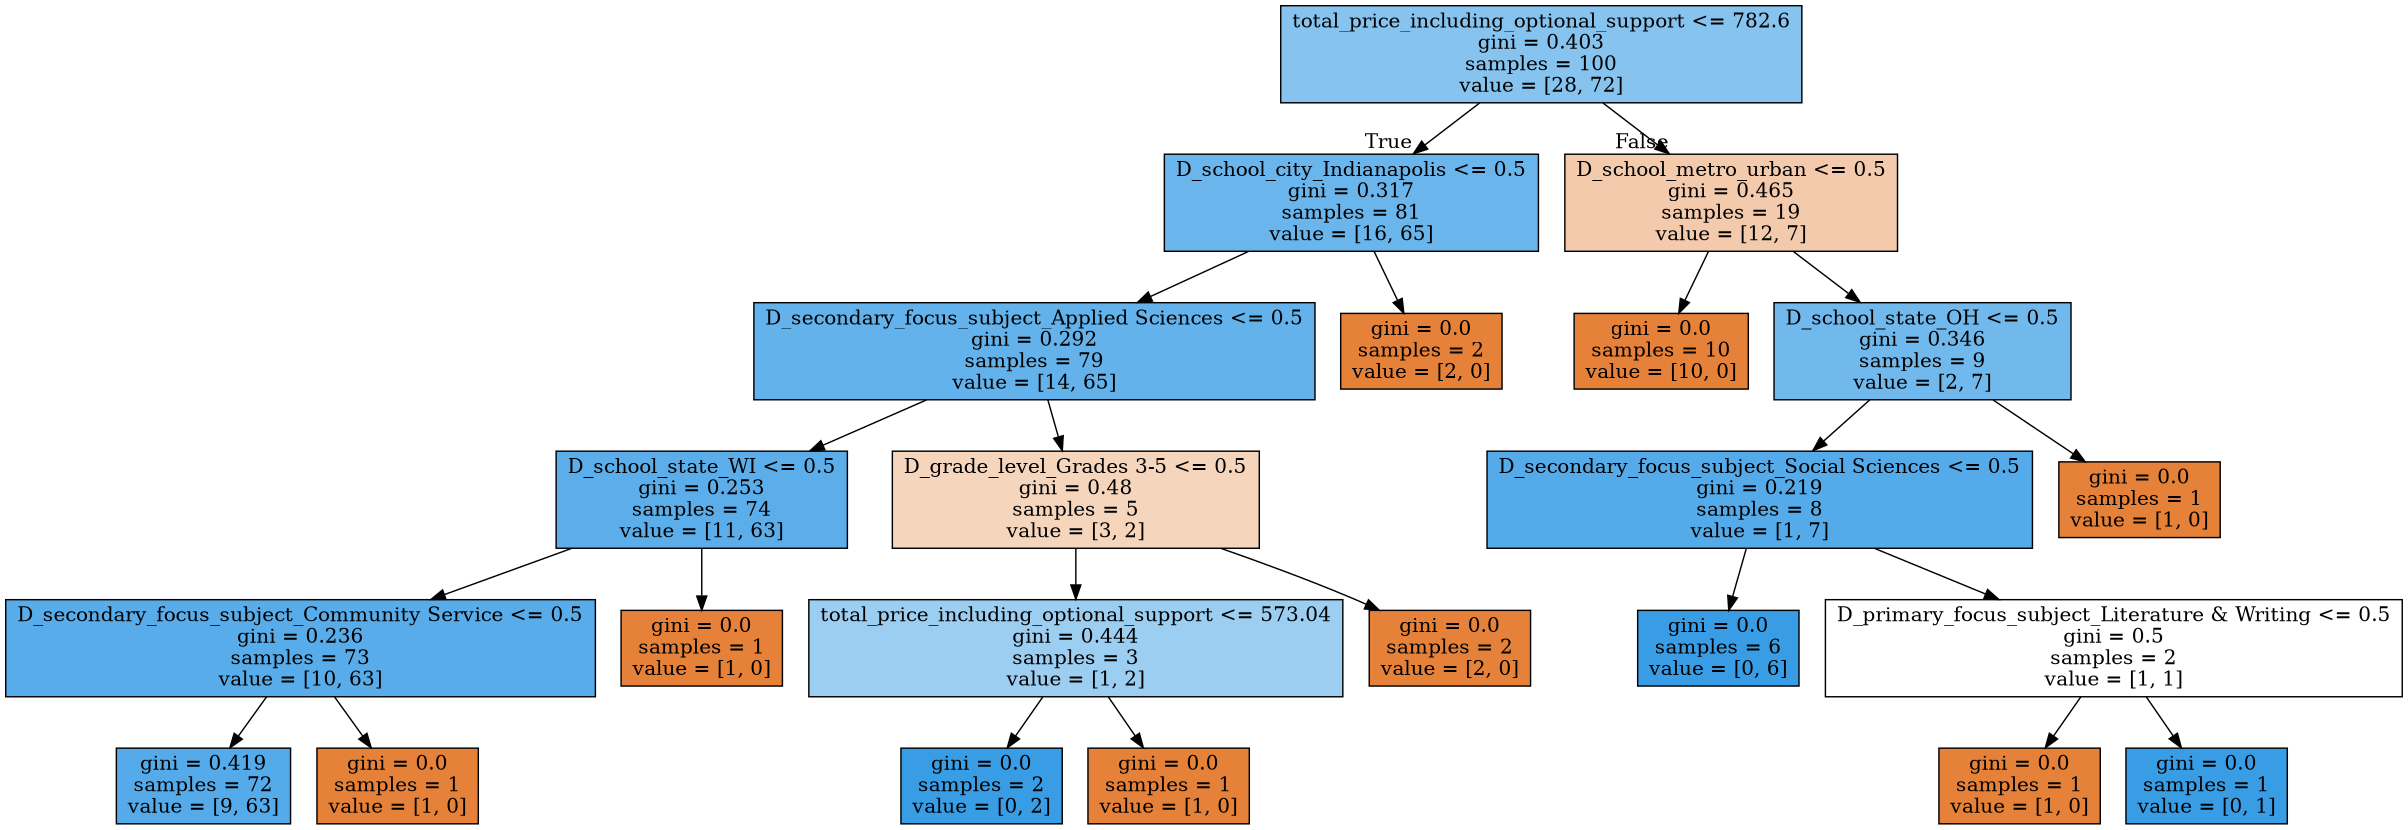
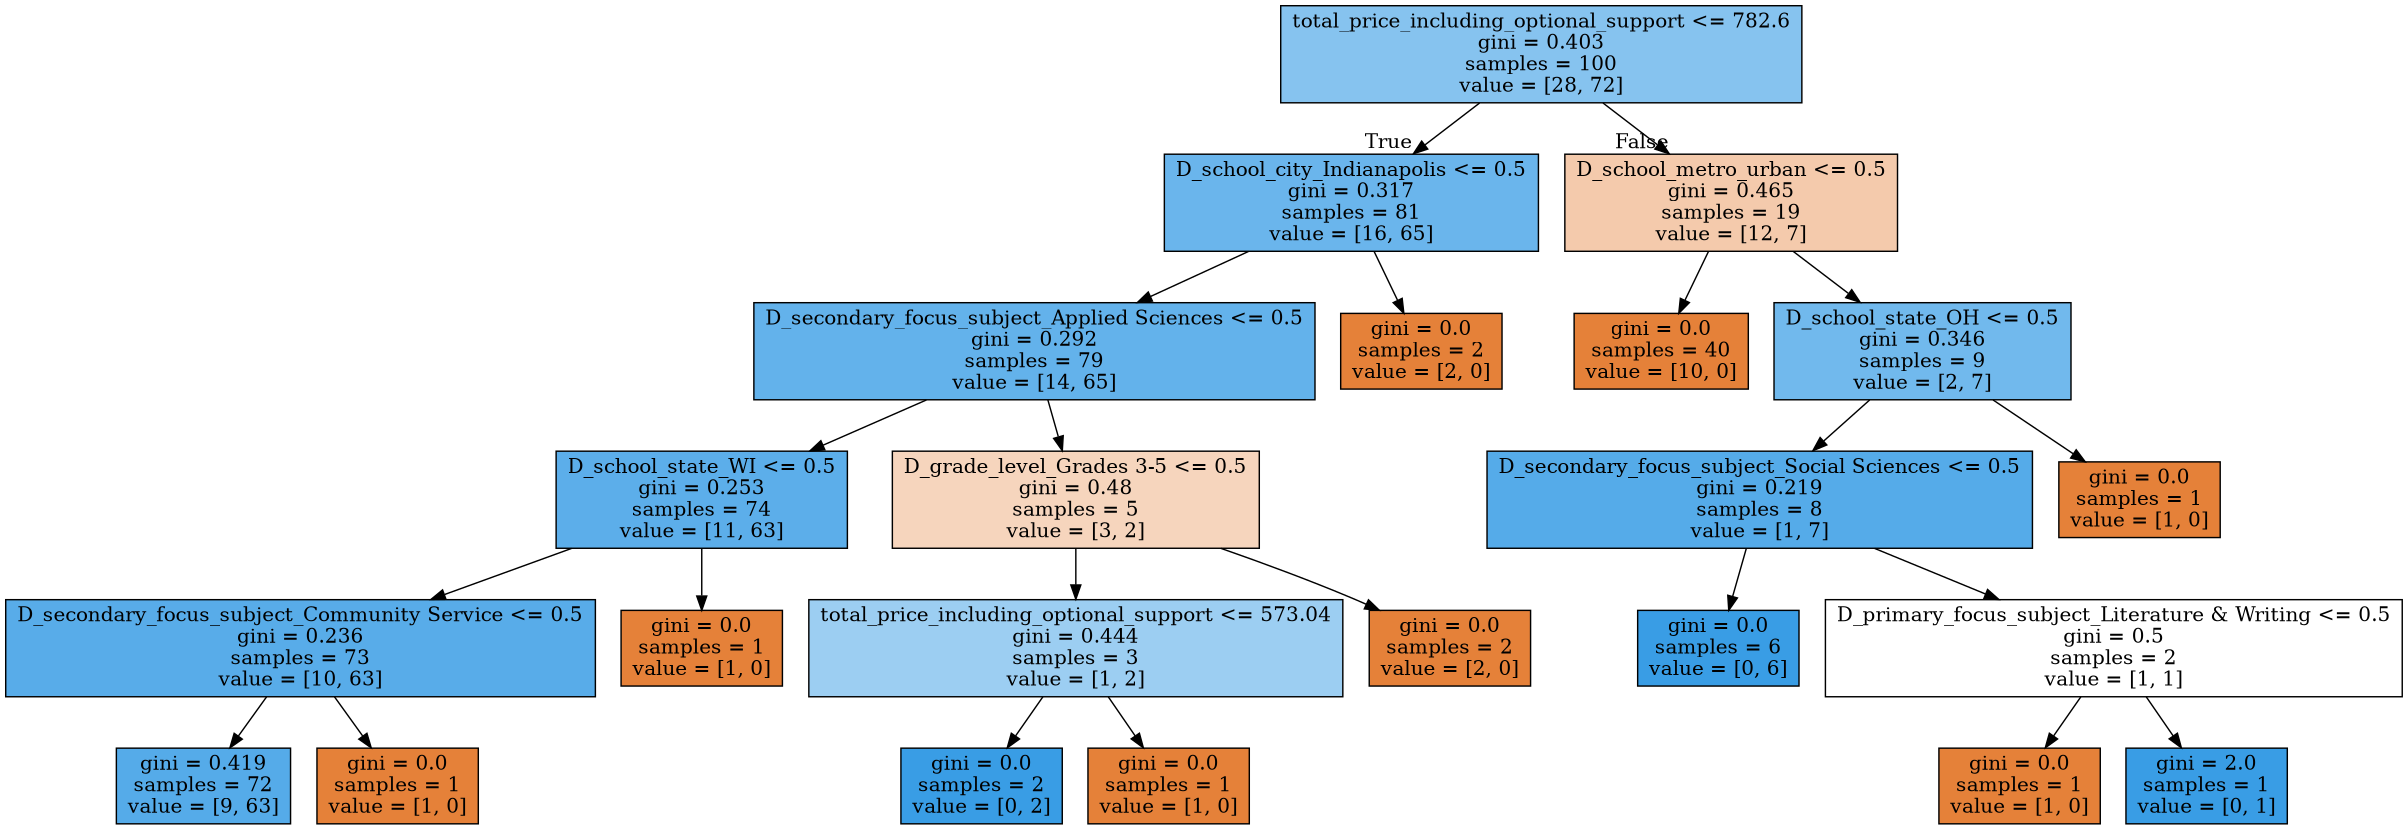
(1661, 351) -> (1661, 351)
(2207, 786) -> (2207, 786)
